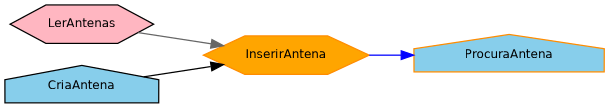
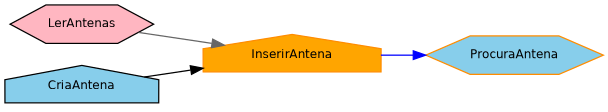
(286, 55) -> (292, 55)
(509, 55) -> (515, 55)
